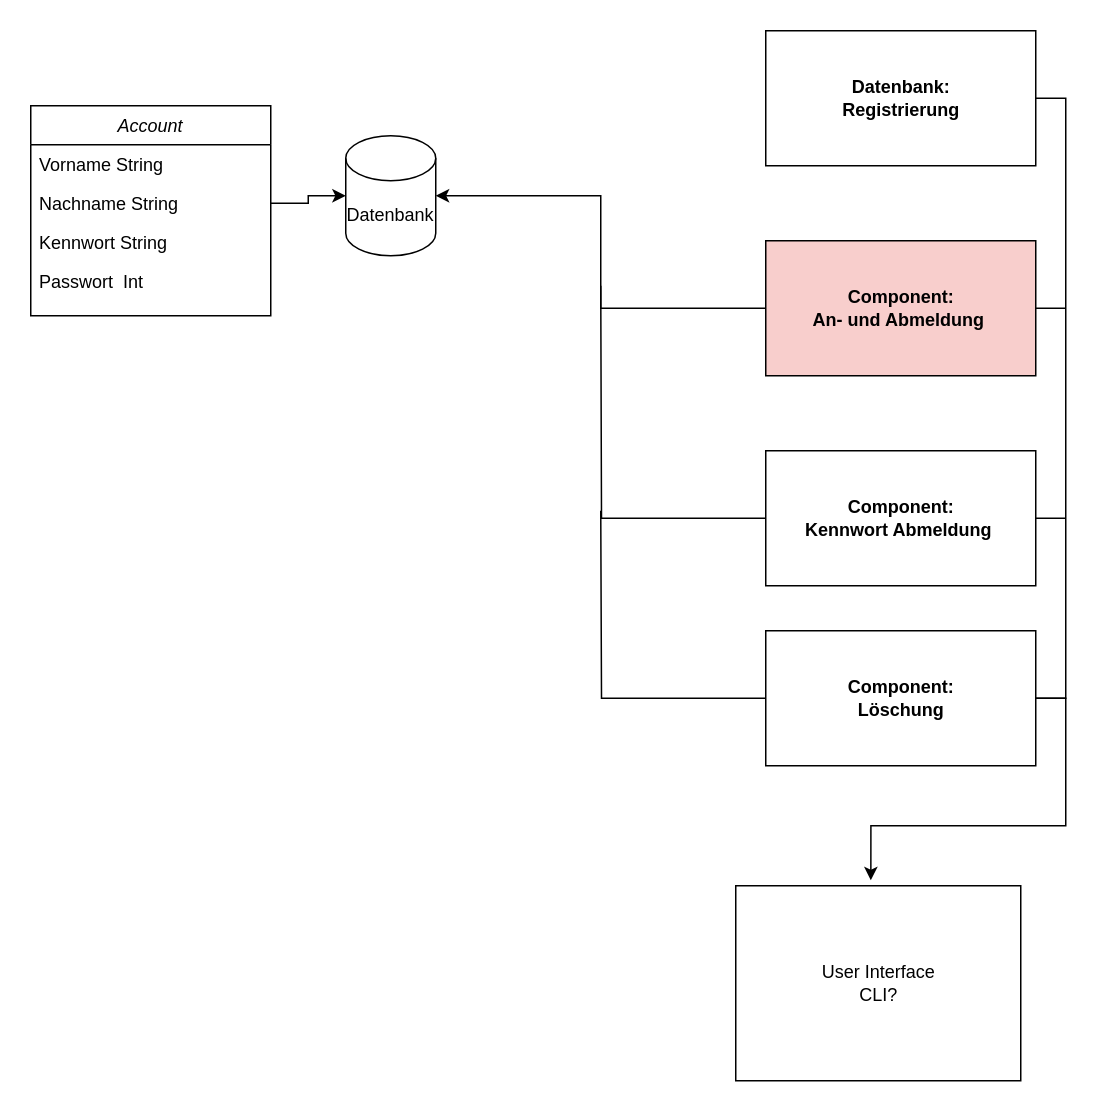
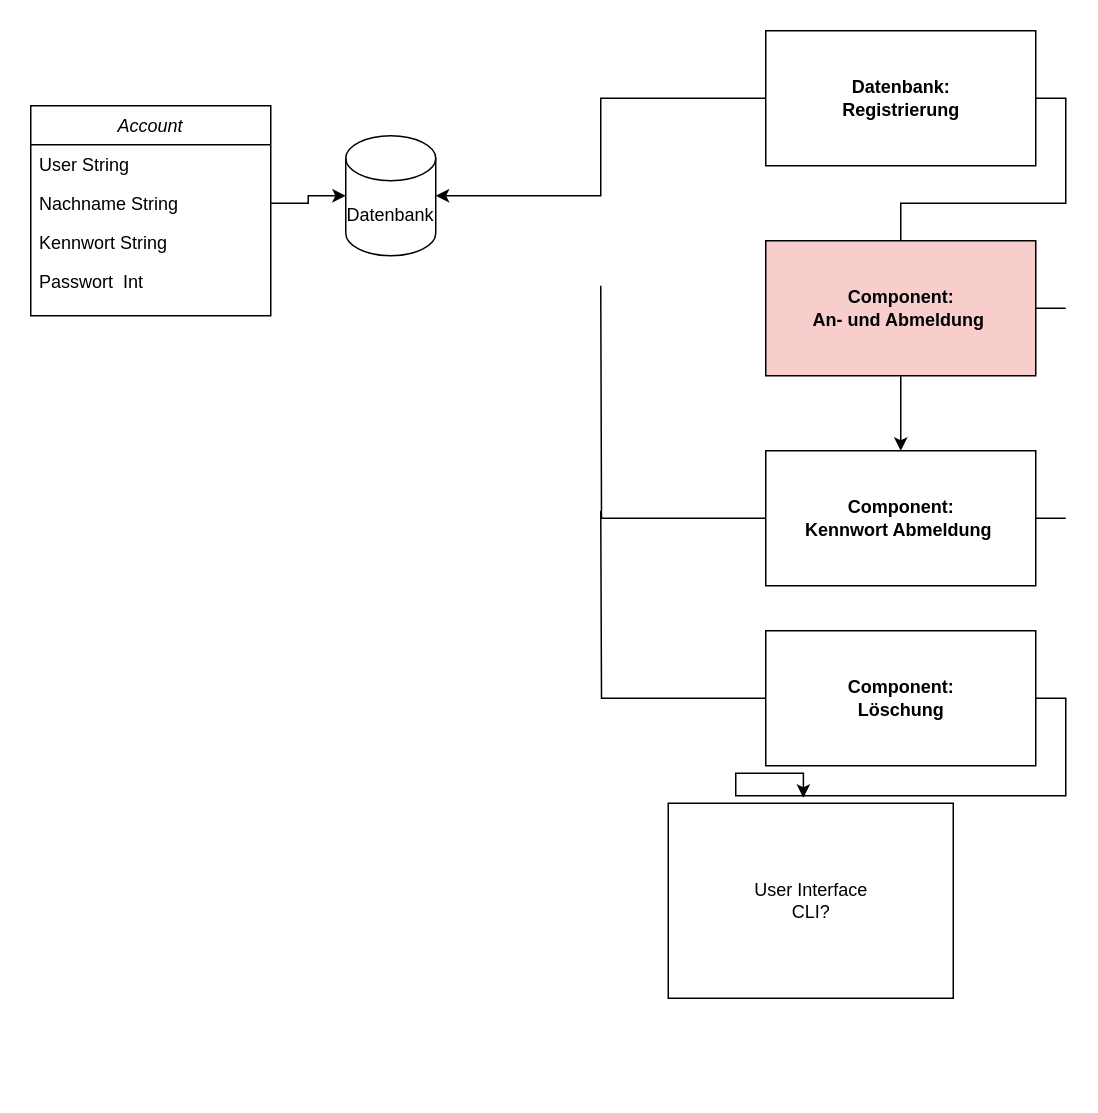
none -> (636, 98)
(105, 165) -> (90, 165)
(684, 308) -> (901, 408)
(1066, 448) -> (967, 203)
(878, 983) -> (811, 901)
